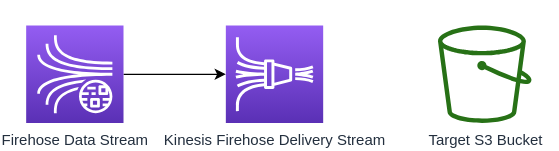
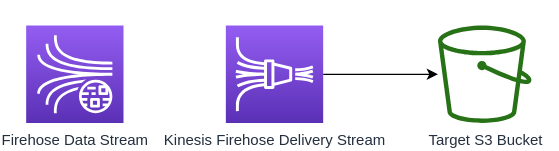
(170, 74) -> none
none -> (376, 74)
